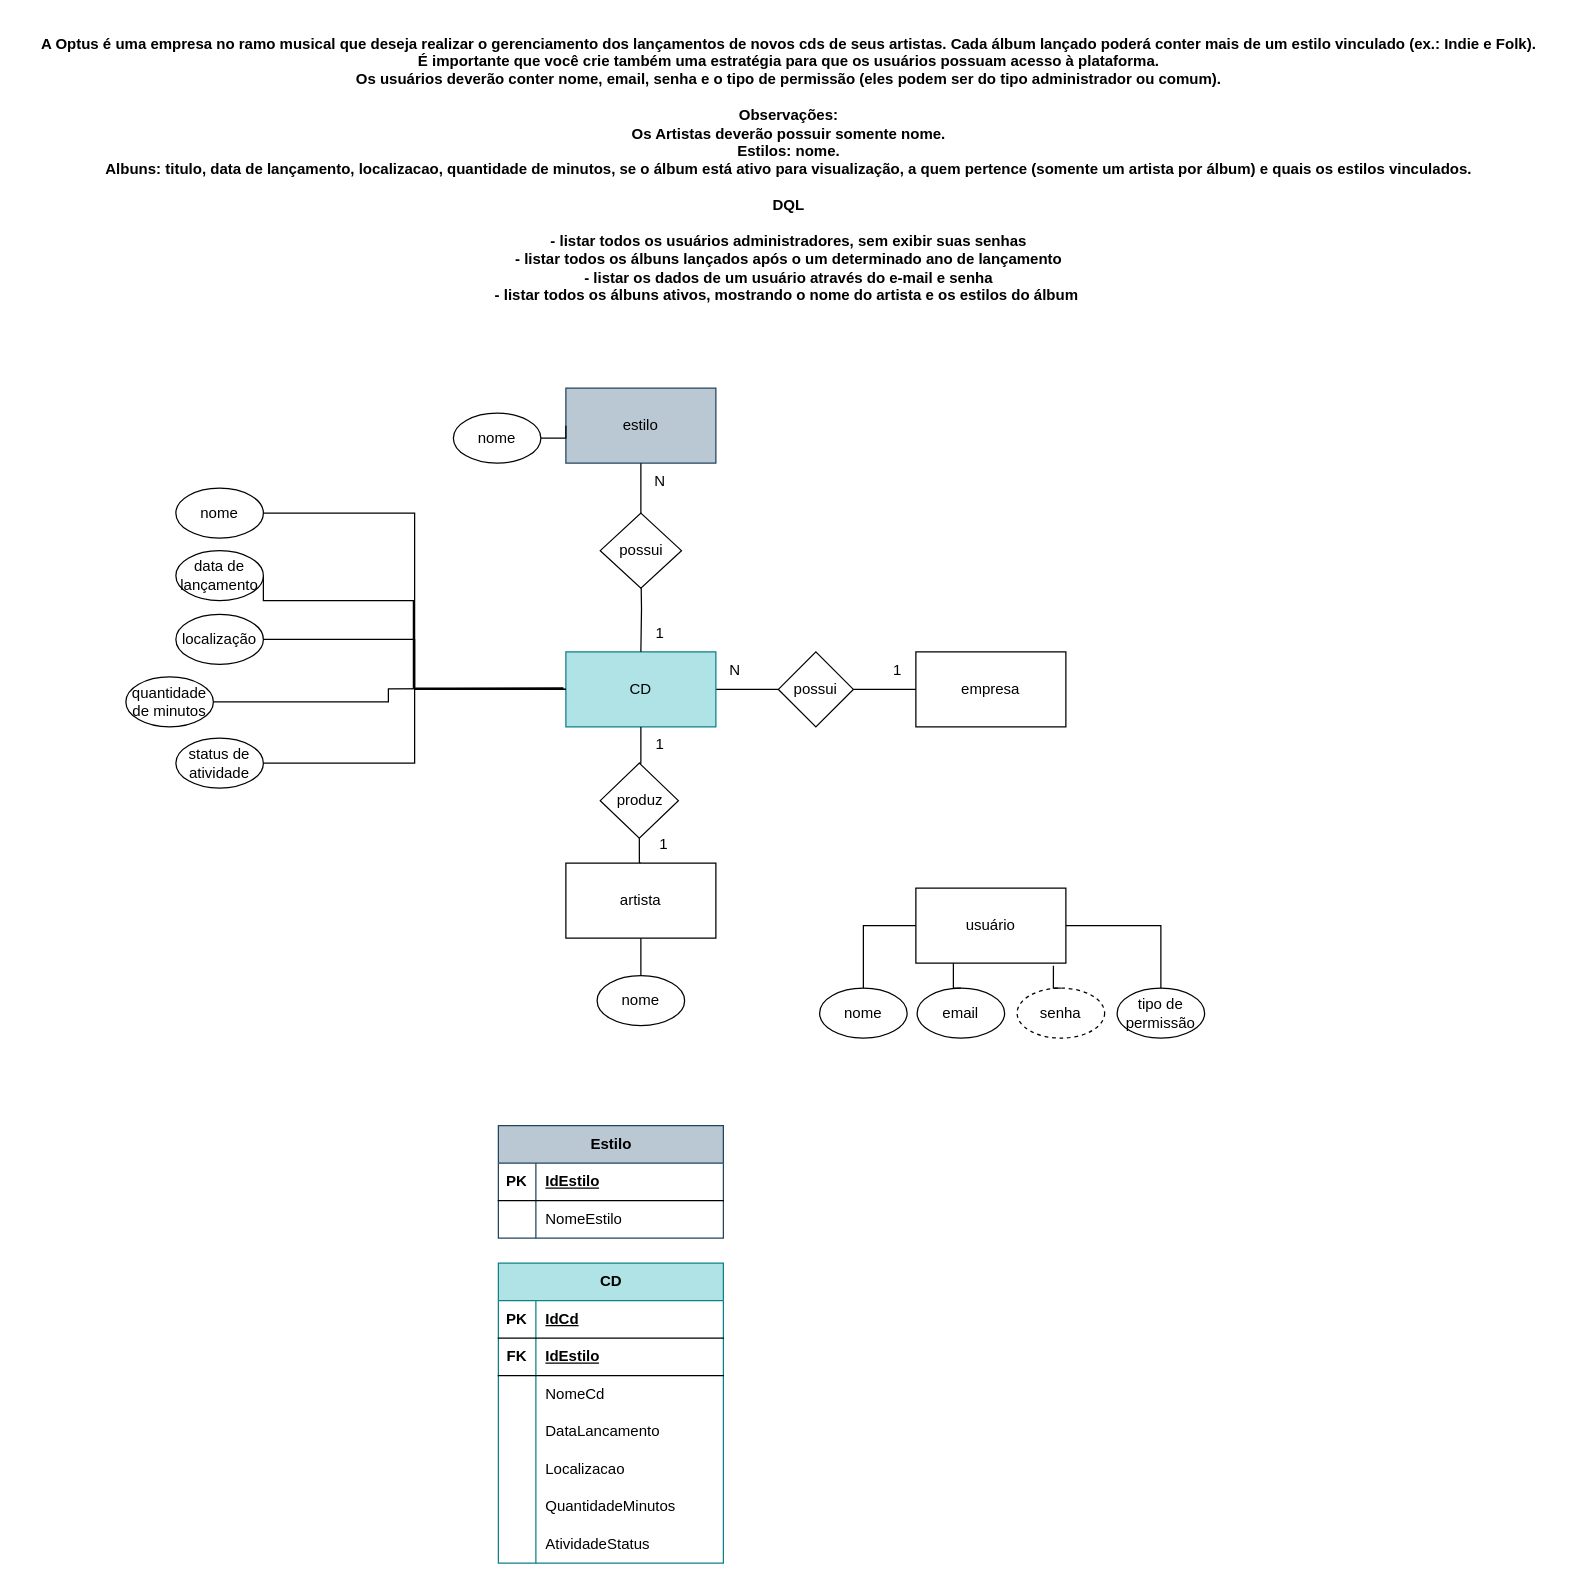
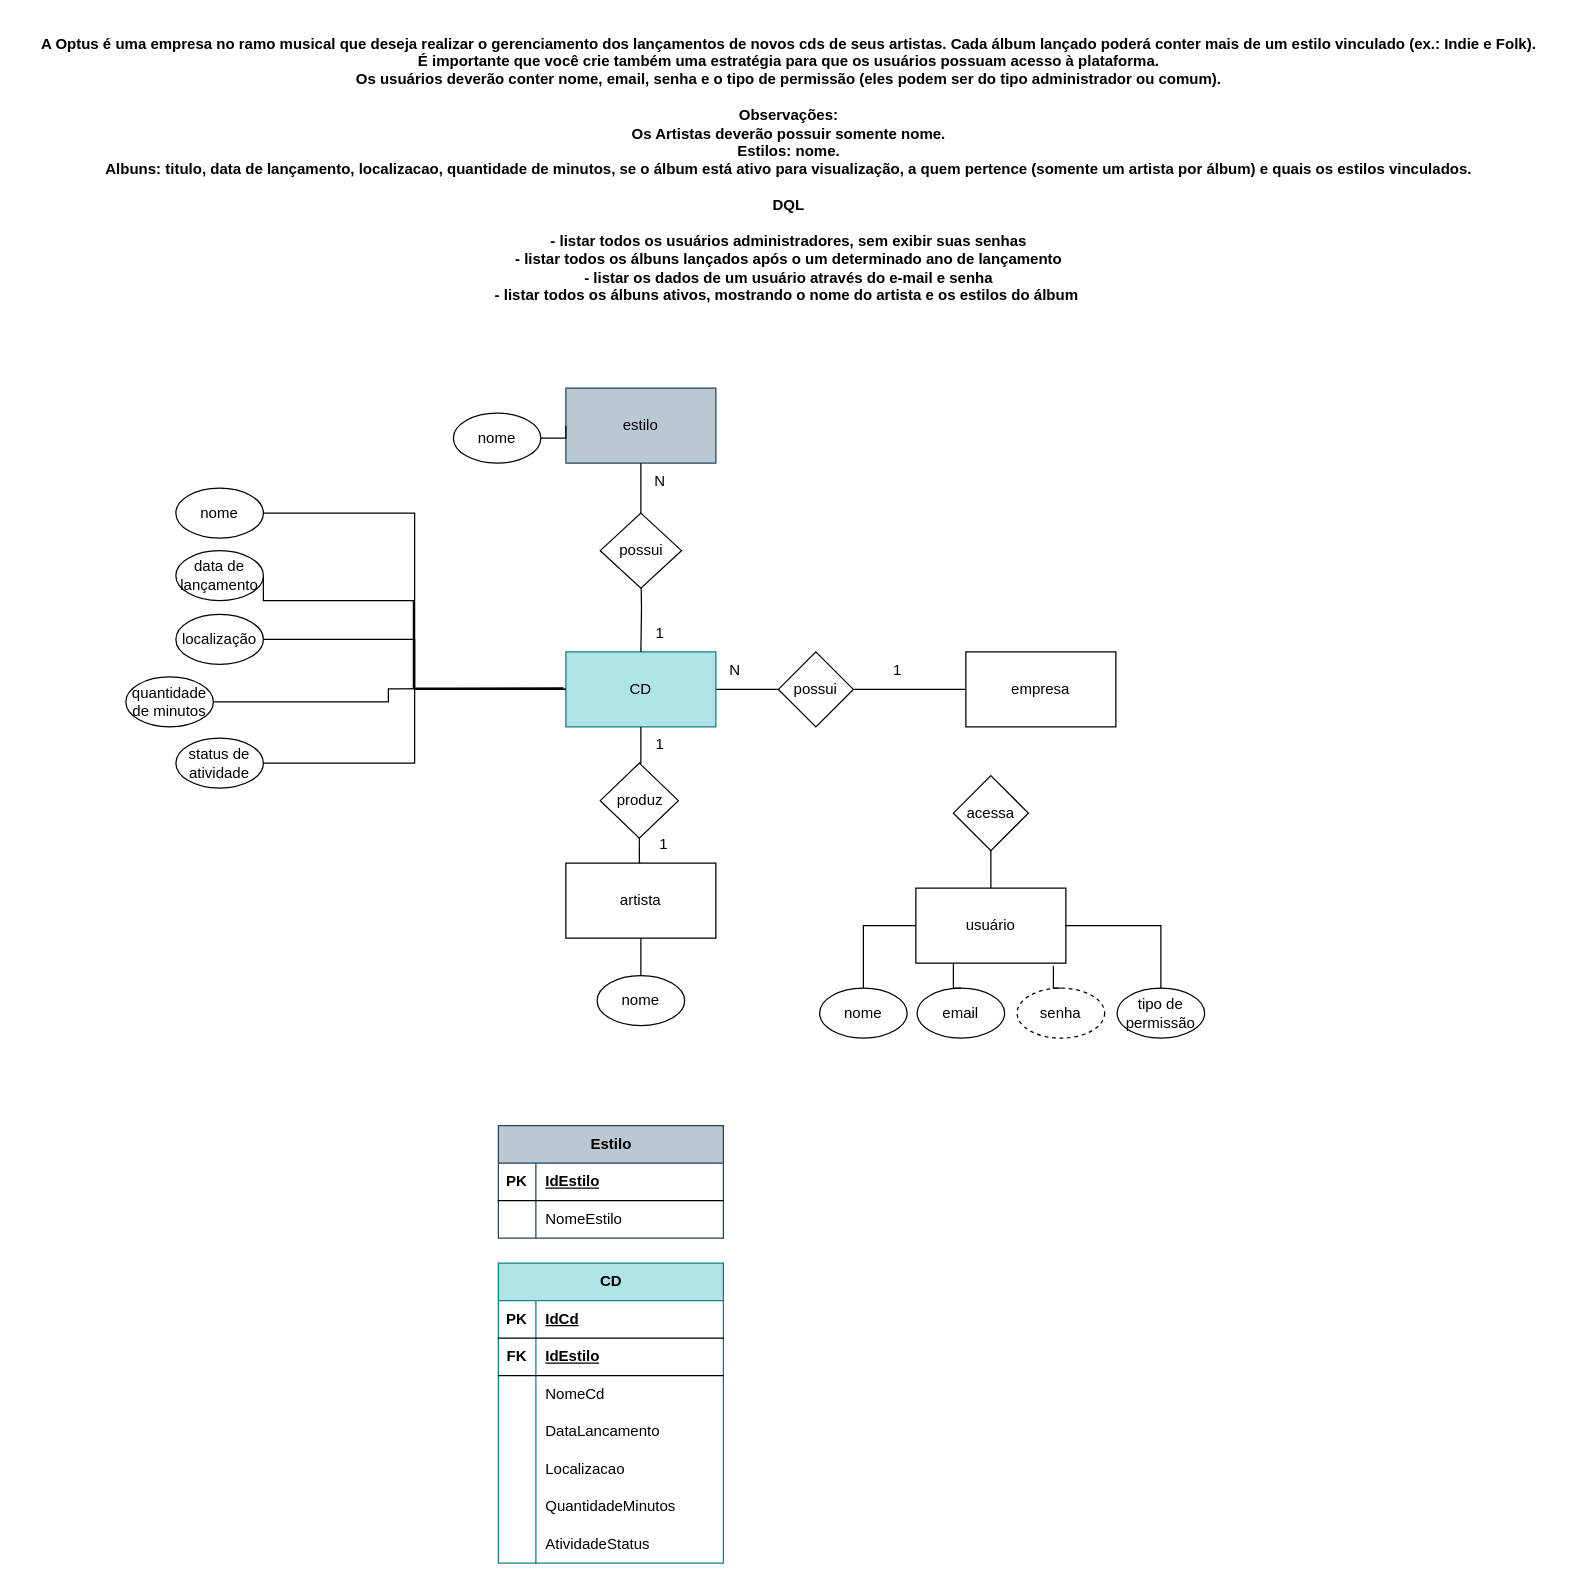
(991, 689) -> (1041, 689)
none -> (991, 813)
none -> (991, 870)
